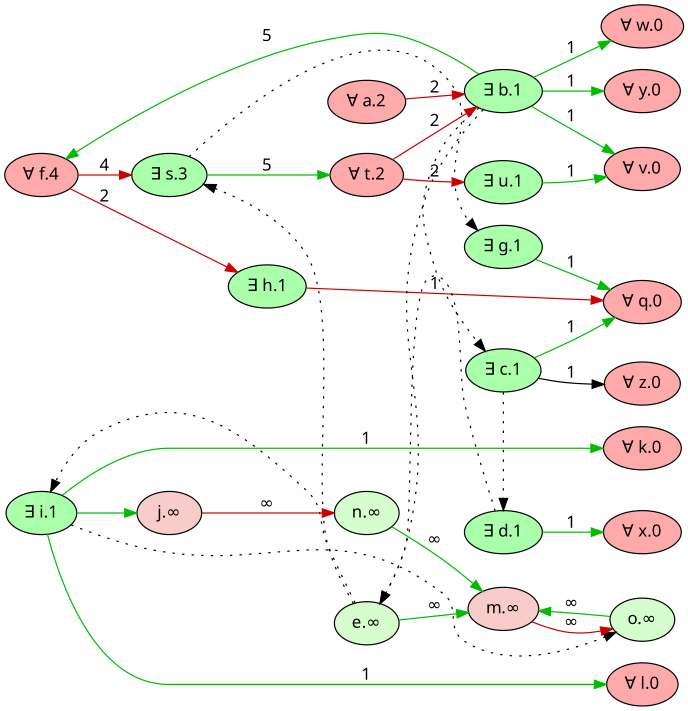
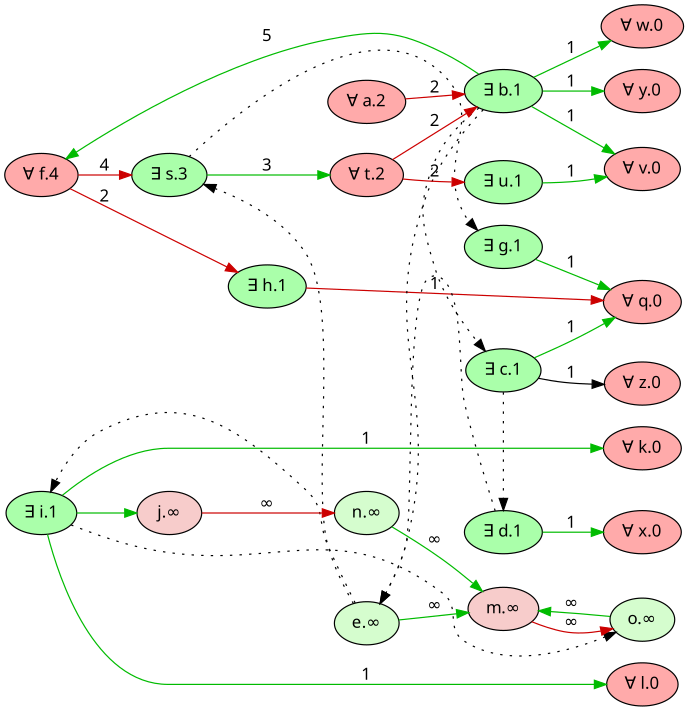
(267, 166) -> (267, 166)
